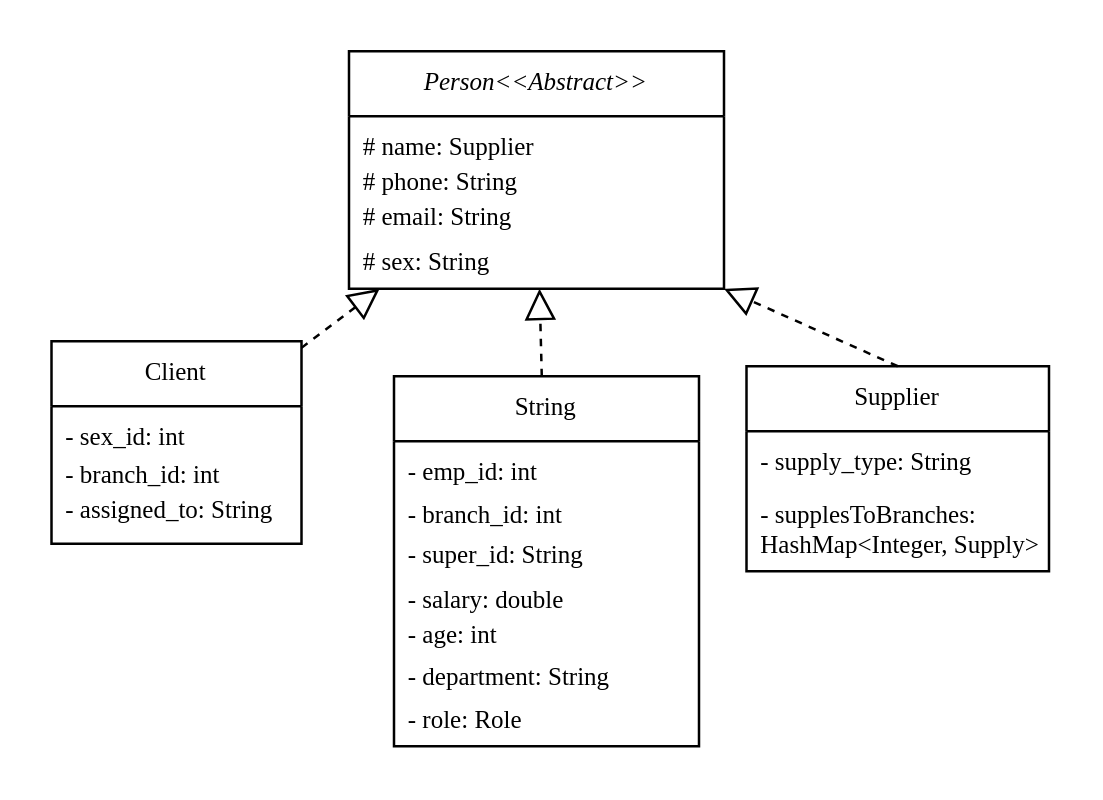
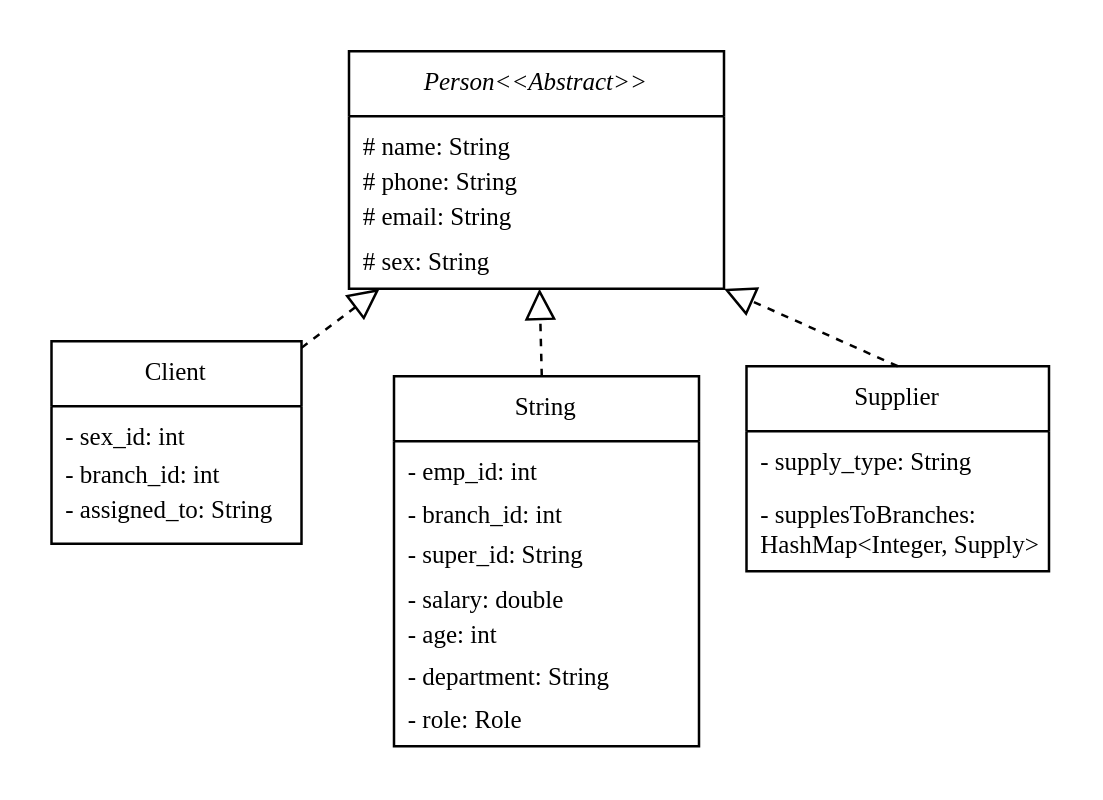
(458, 147) -> (448, 147)
